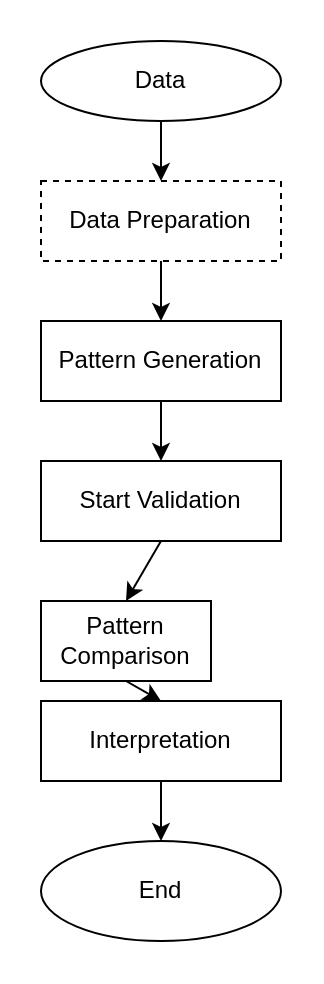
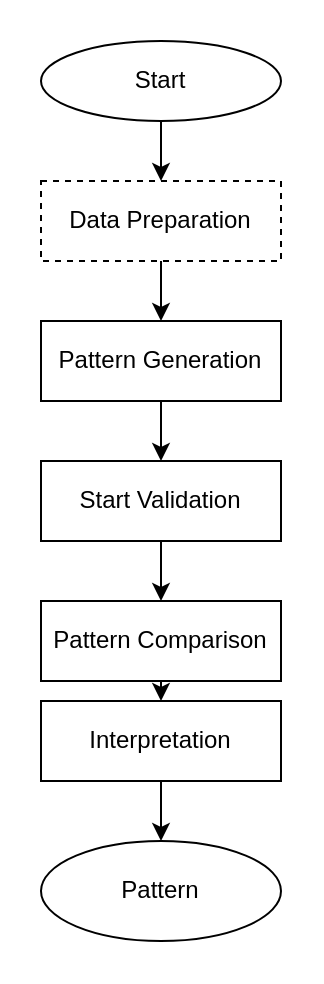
(161, 81) -> (161, 81)
(126, 641) -> (161, 641)
(161, 891) -> (161, 891)
